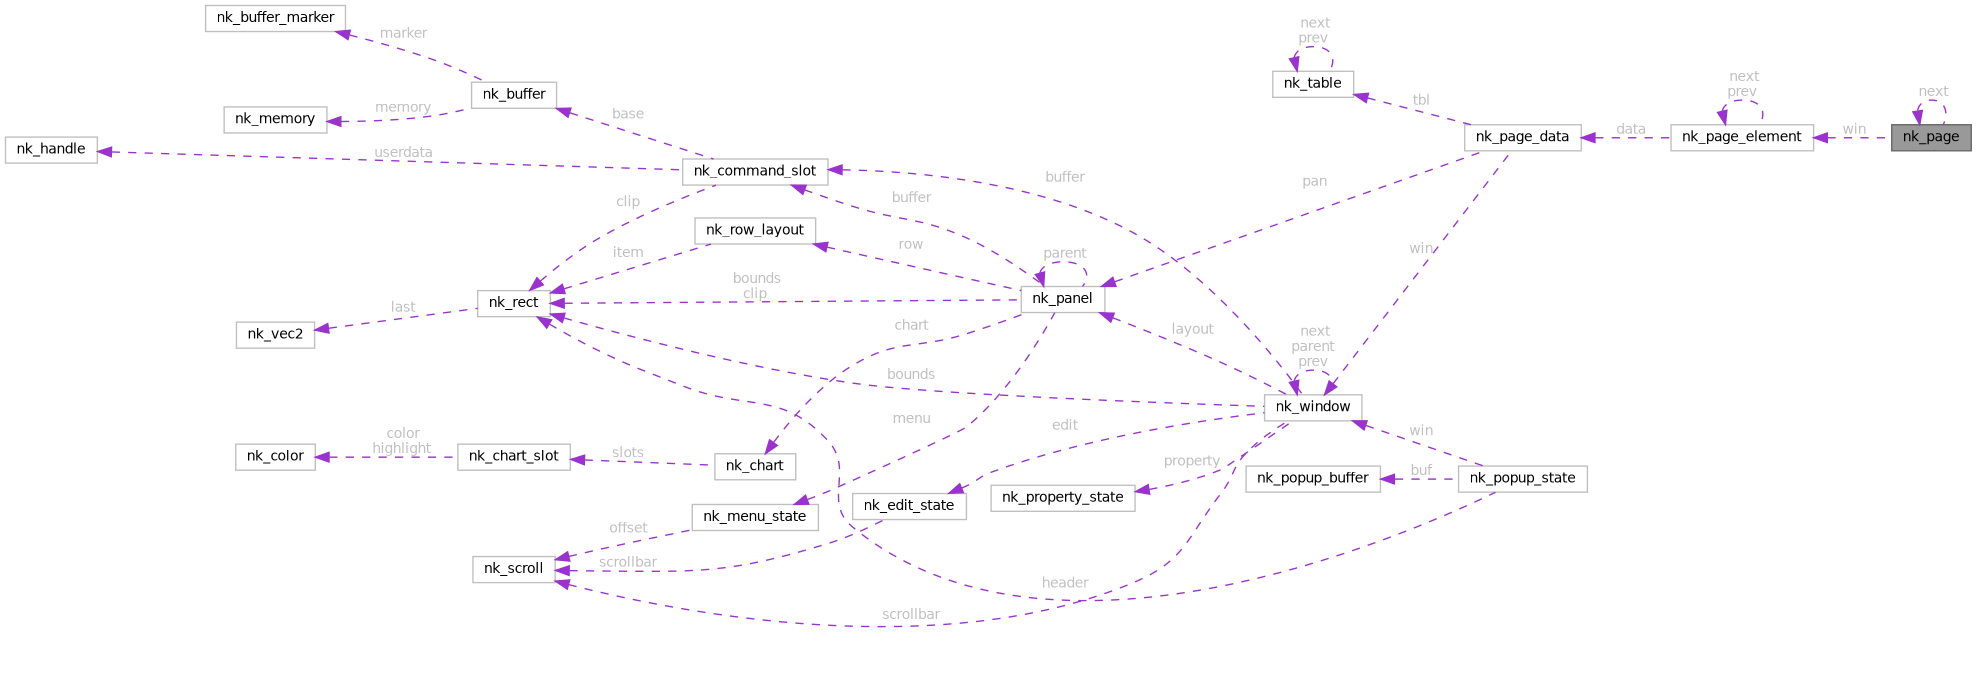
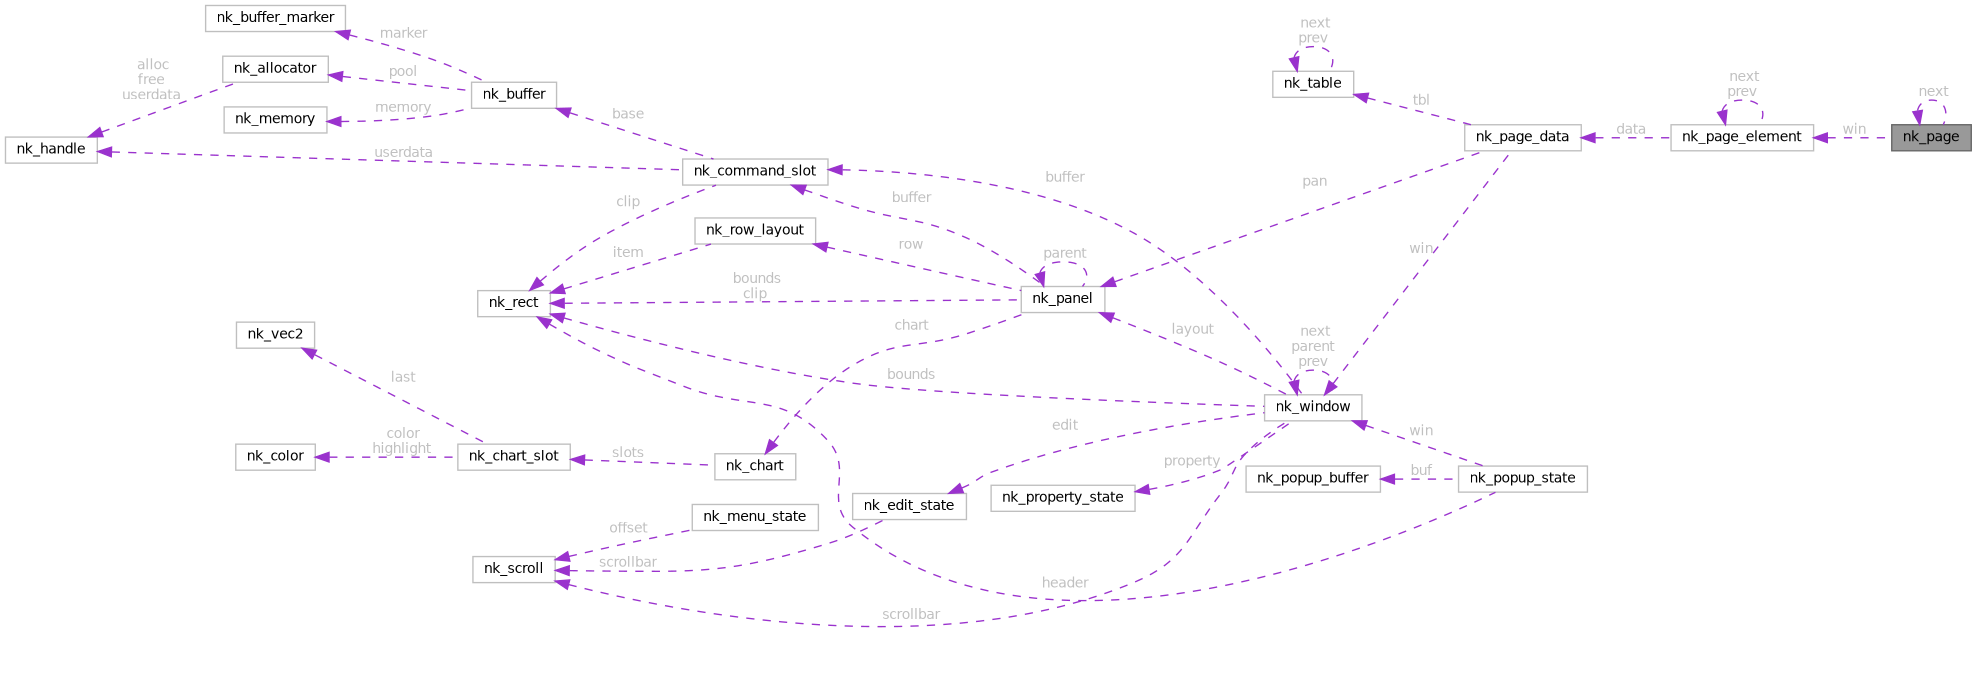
none -> (276, 69)
(403, 318) -> (401, 399)
(953, 434) -> none
